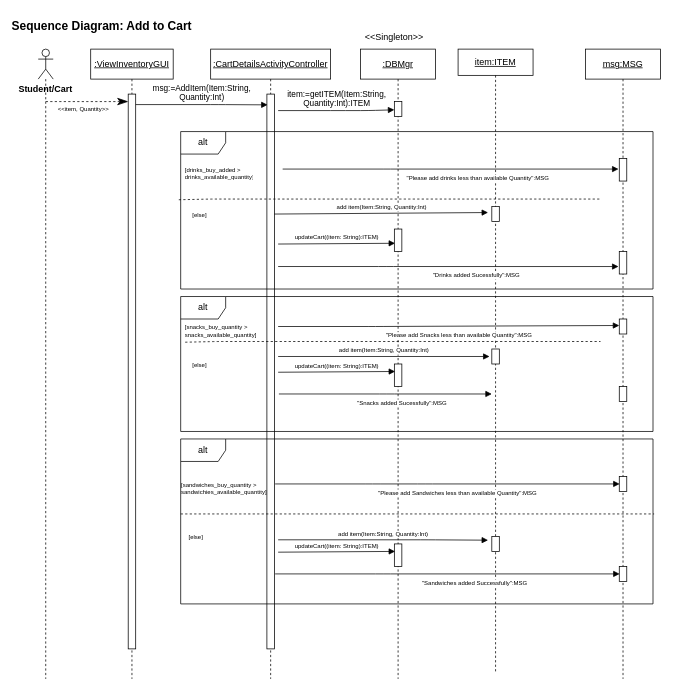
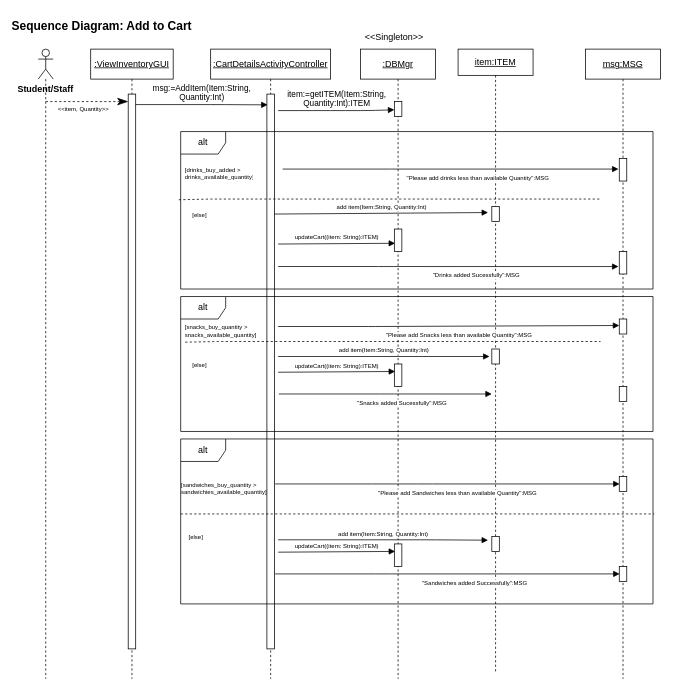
(45, 89) -> (45, 89)
